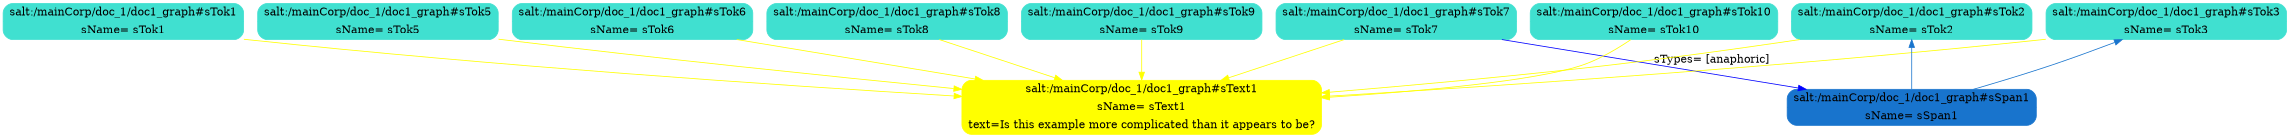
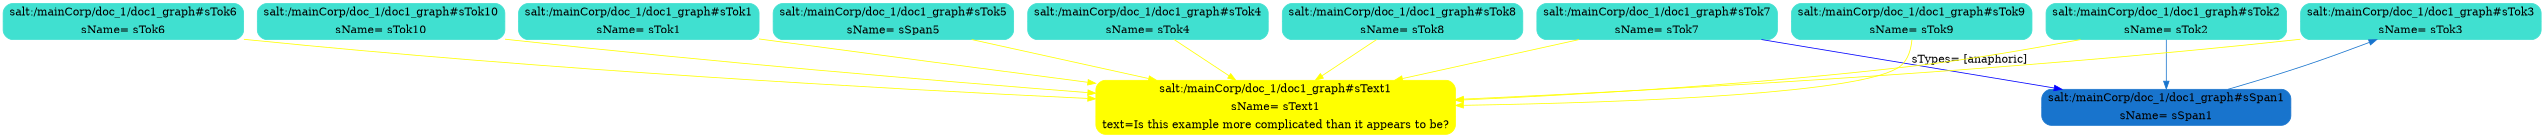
none -> (1148, 22)
(378, 30) -> (893, 30)
(1912, 68) -> (2166, 60)
